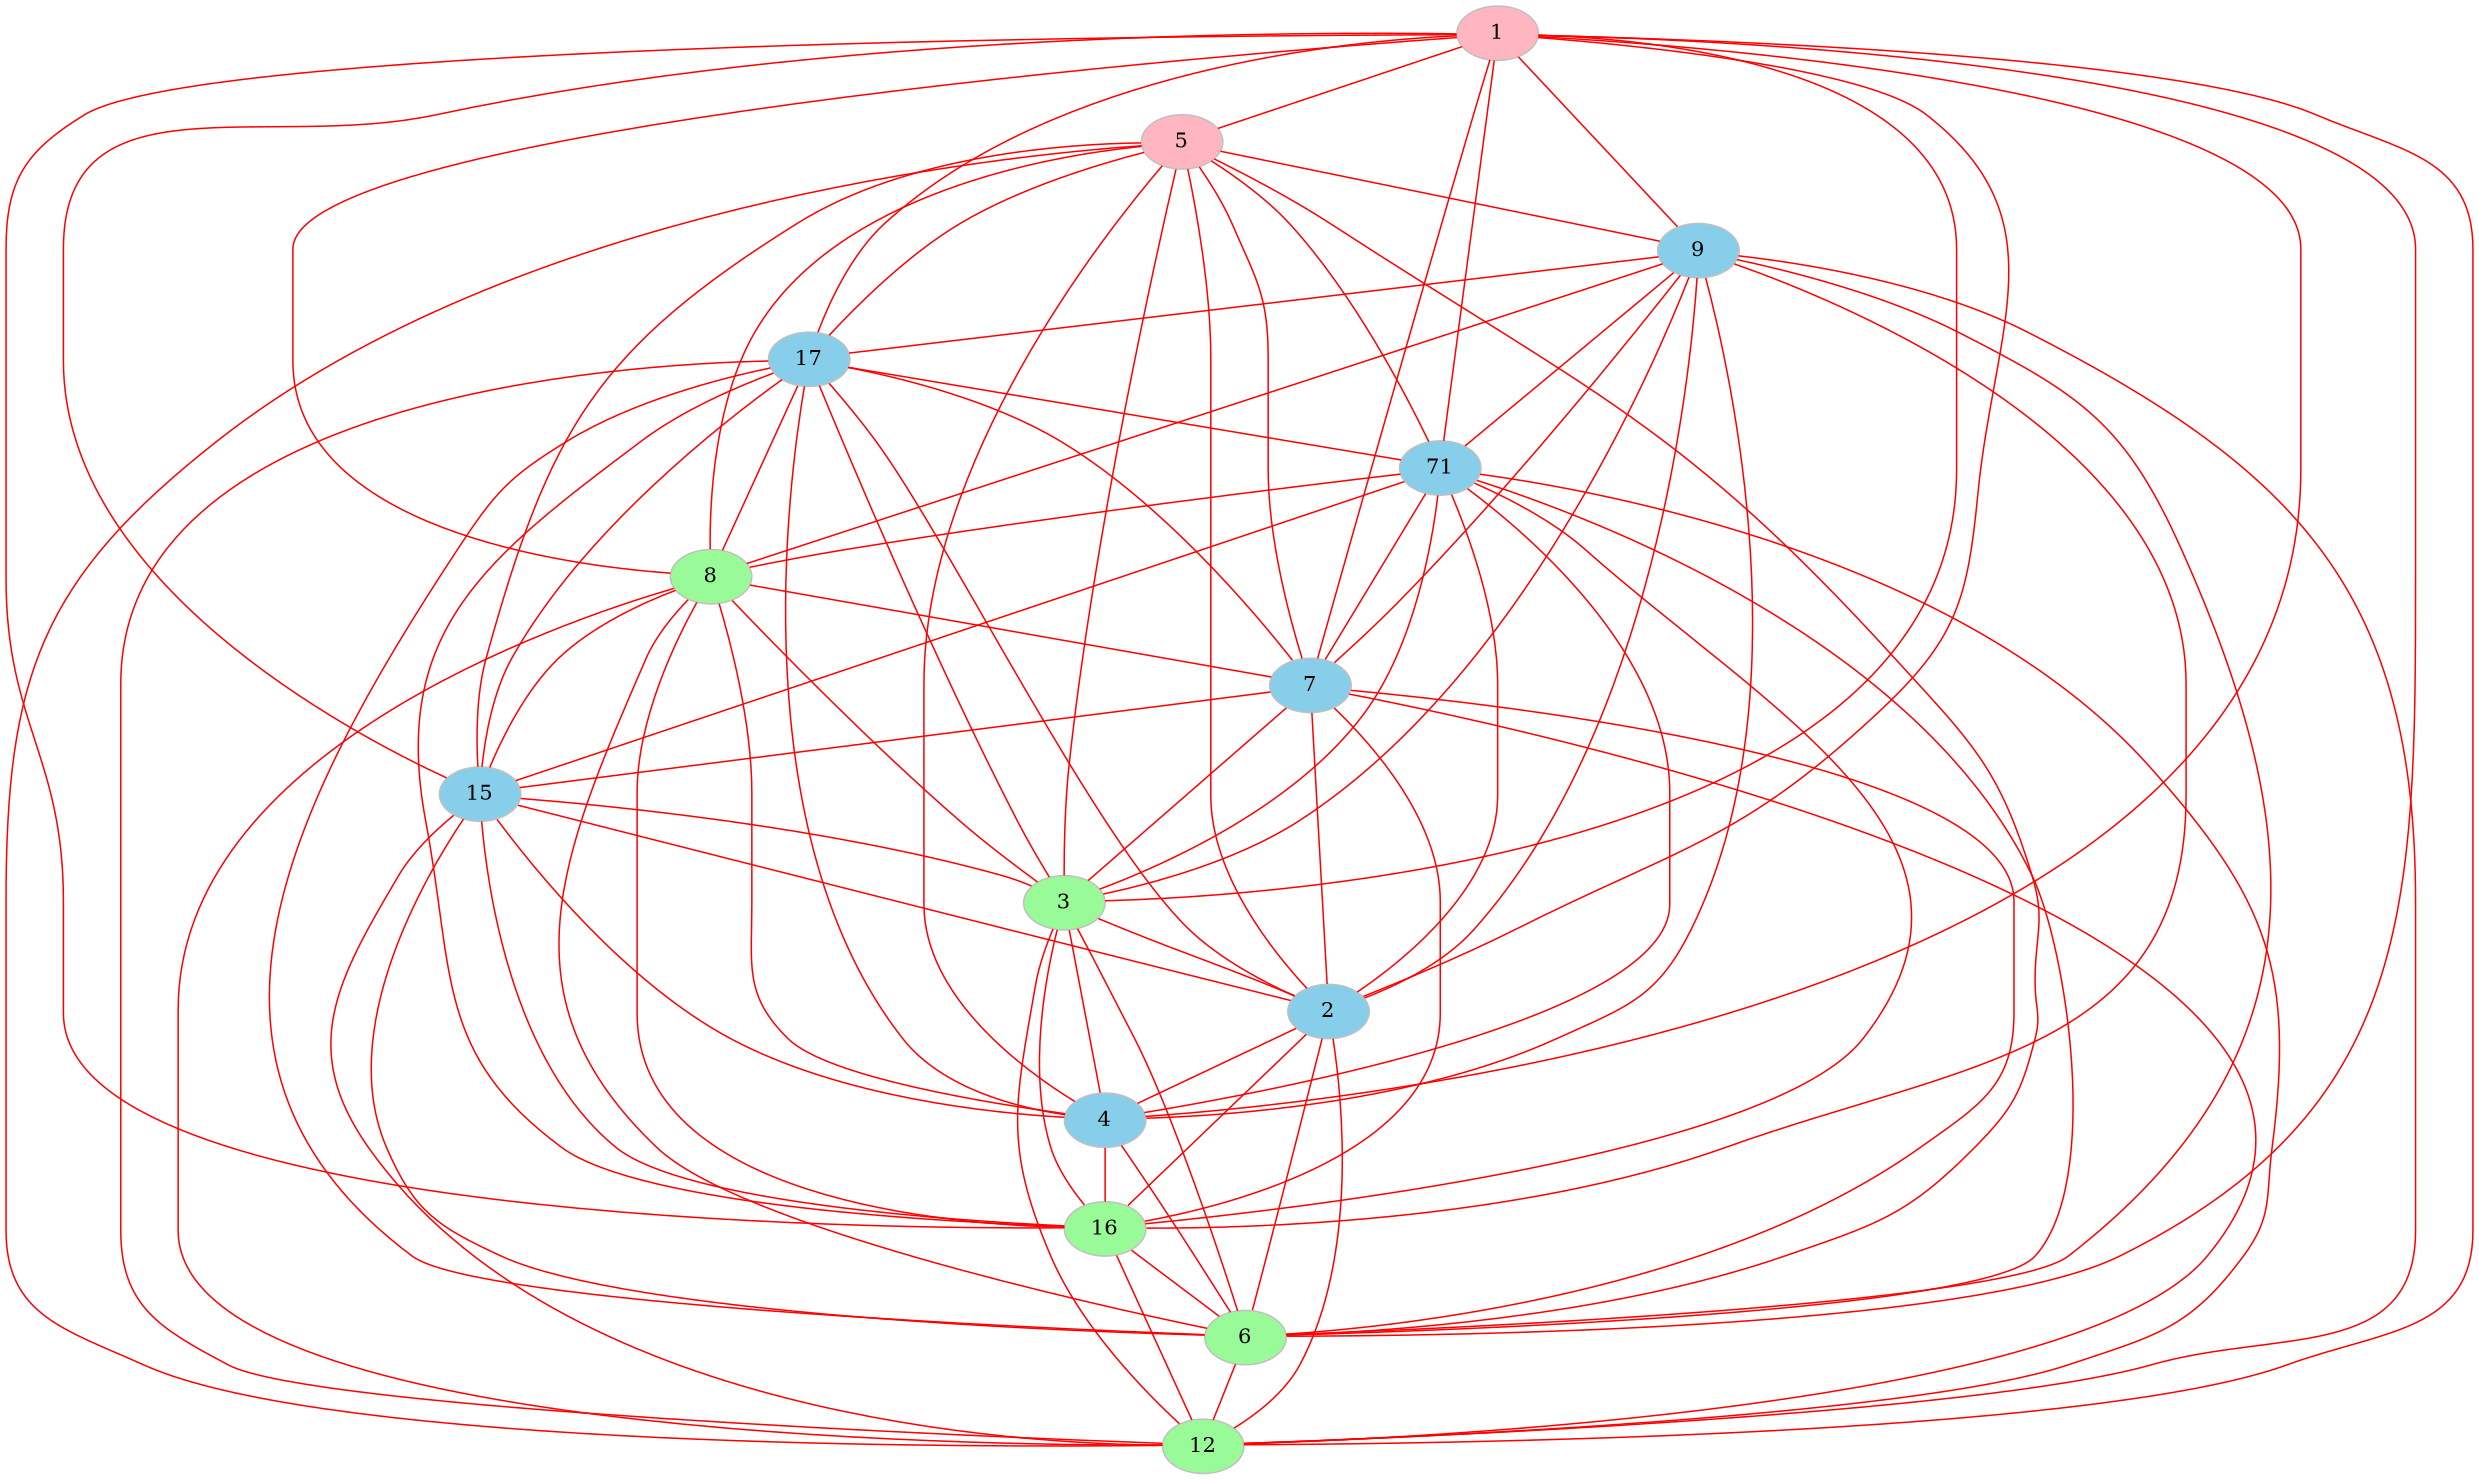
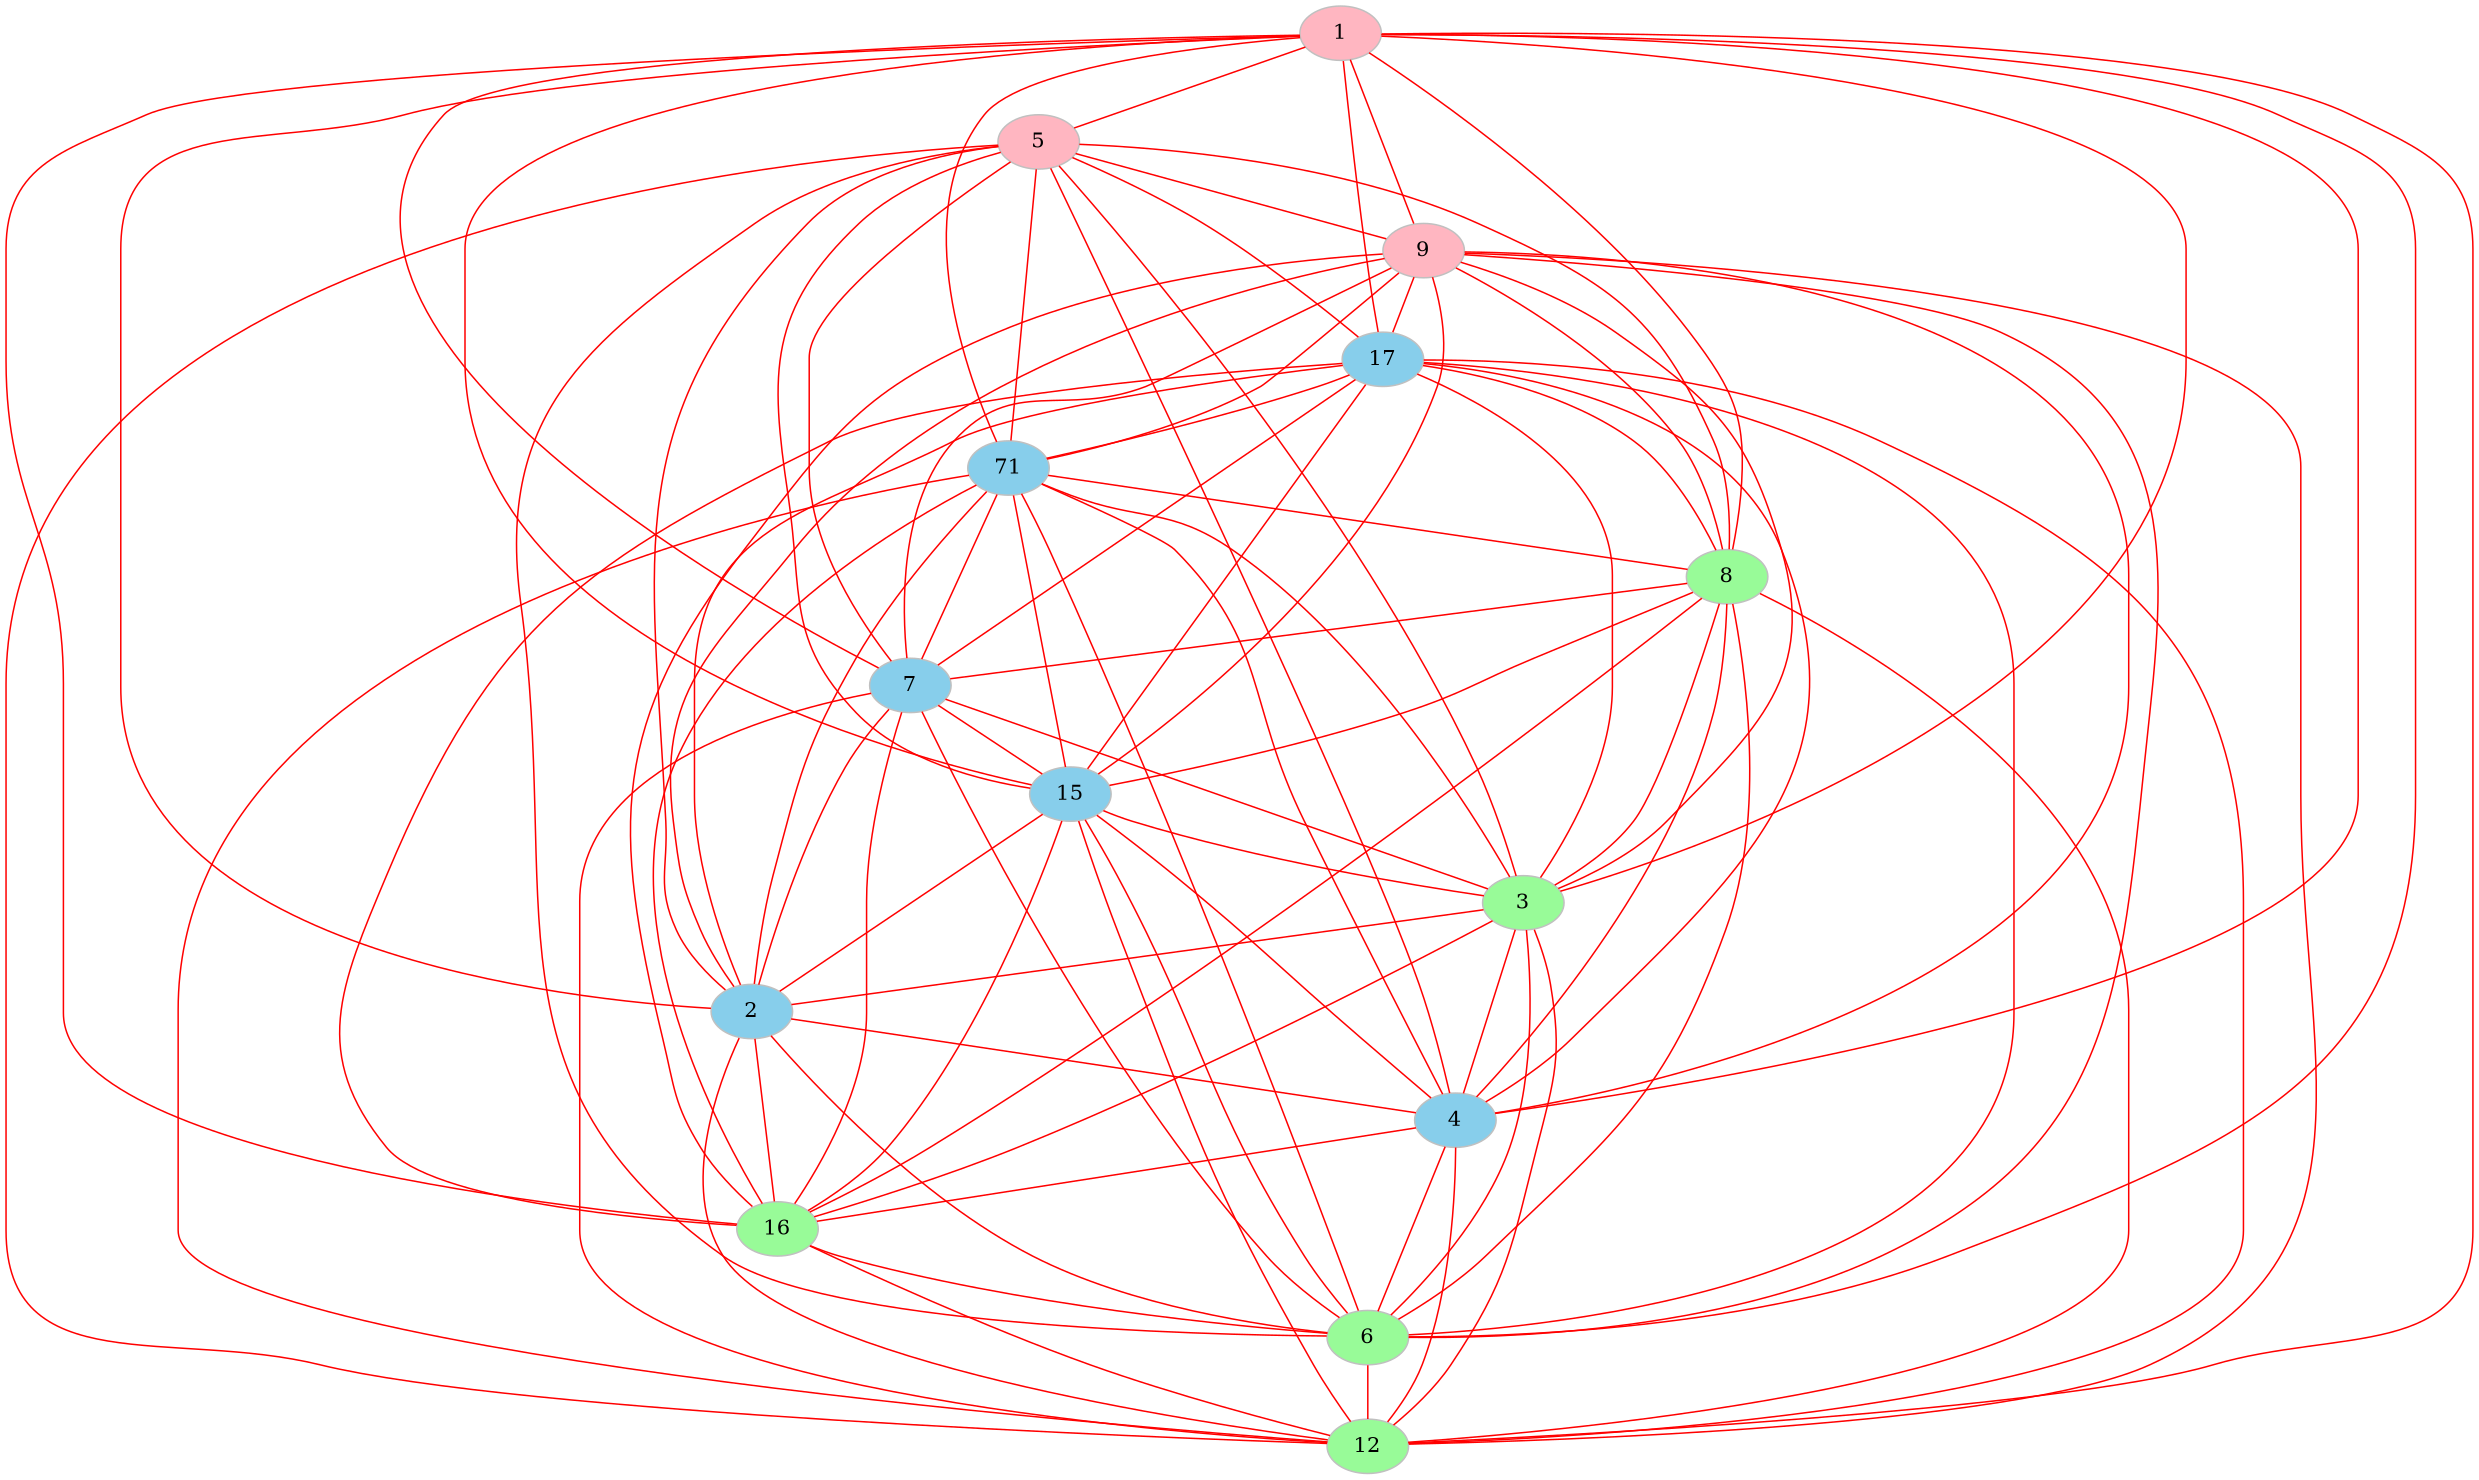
(1698, 251) -> (1424, 251)
none -> (1332, 562)
none -> (1445, 1277)
